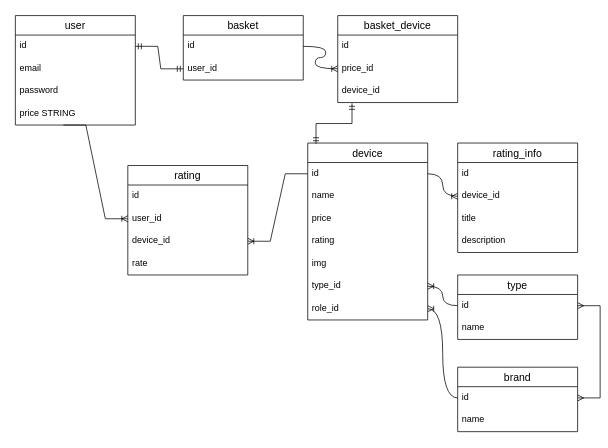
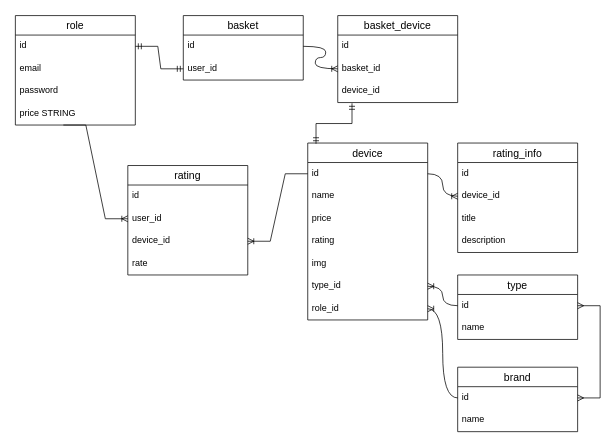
(75, 26) -> (75, 26)
(360, 68) -> (364, 68)
